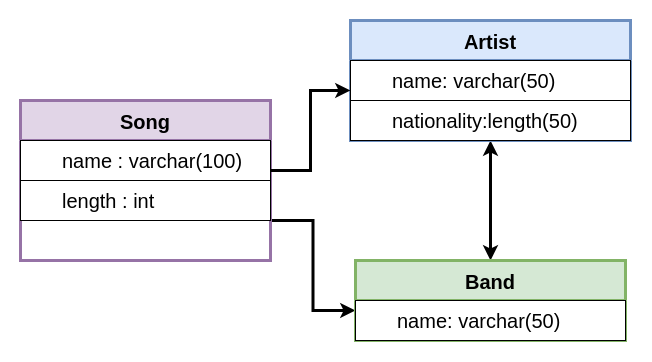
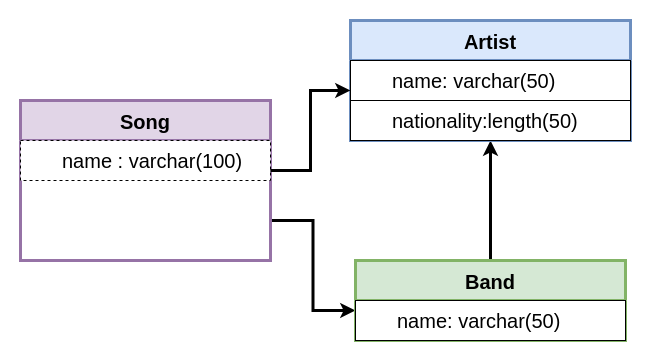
(146, 161) -> (146, 161)
(146, 201) -> none
(491, 248) -> (491, 253)
